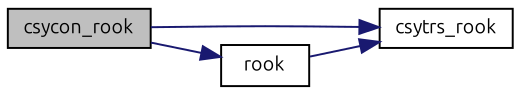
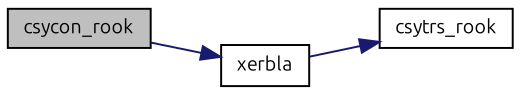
(255, 26) -> none
(265, 66) -> (265, 66)
